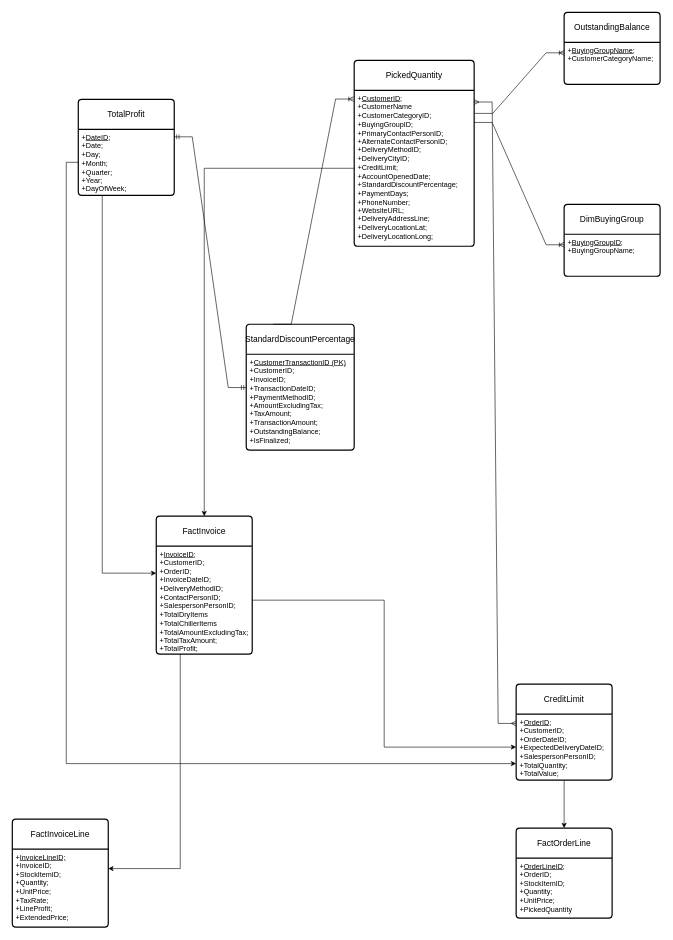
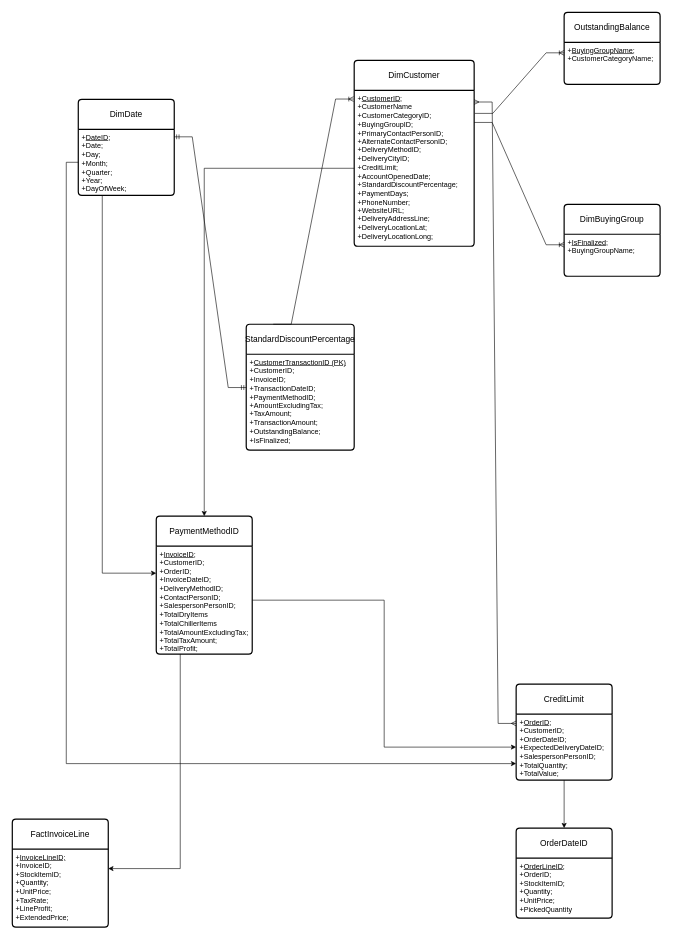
(414, 75) -> (414, 75)
(126, 114) -> (126, 114)
(600, 247) -> (600, 247)
(204, 531) -> (204, 531)
(564, 843) -> (564, 843)
